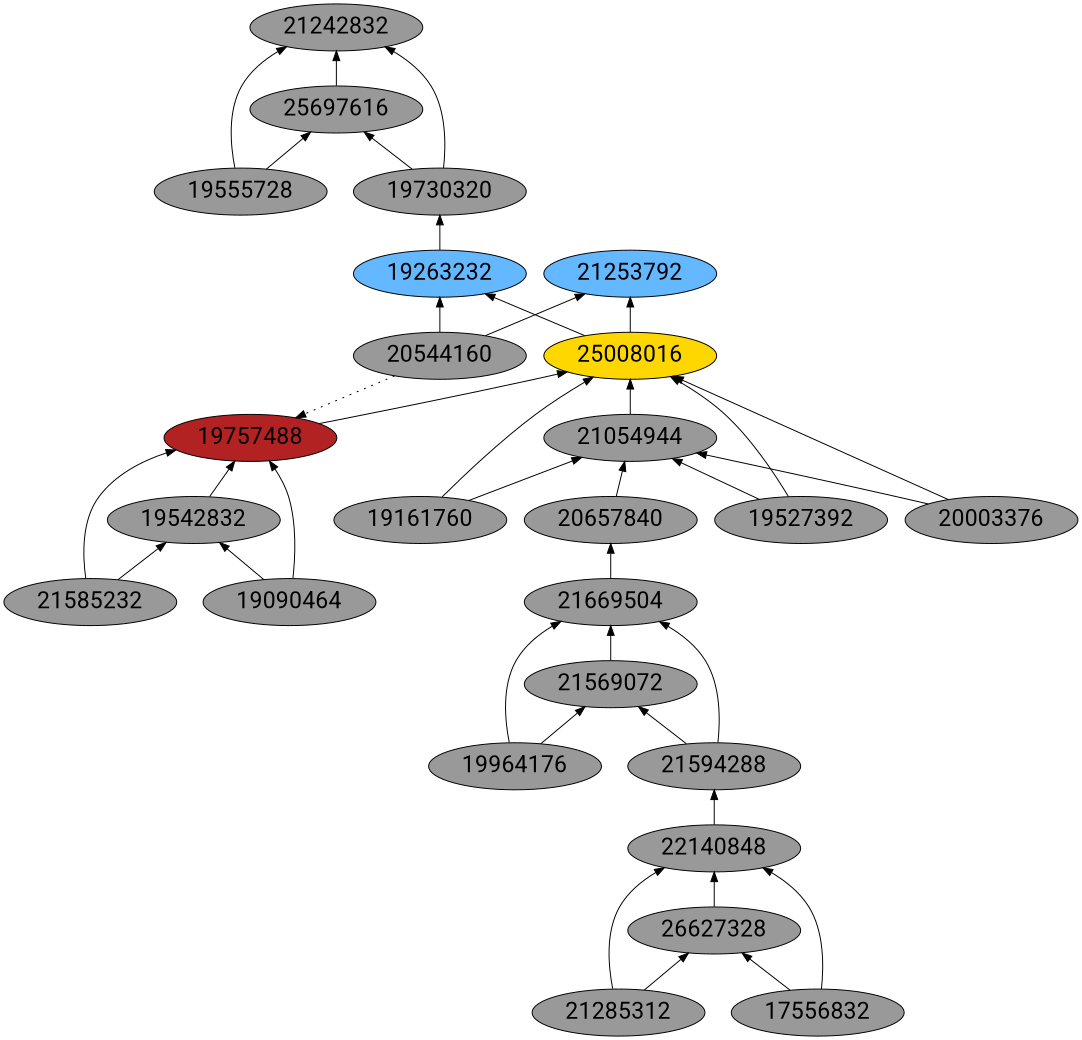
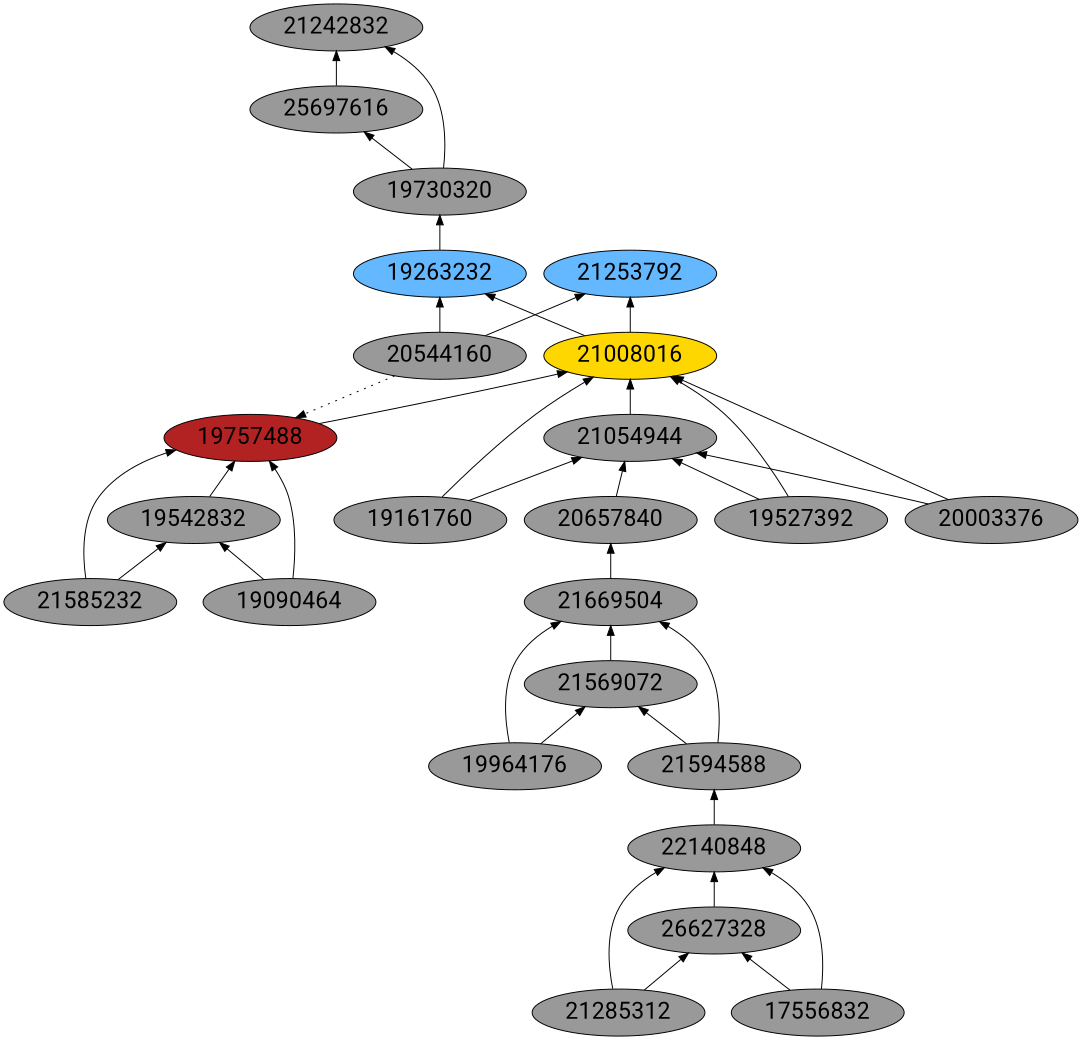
(241, 192) -> none
(630, 356) -> (630, 356)
(714, 766) -> (714, 766)
